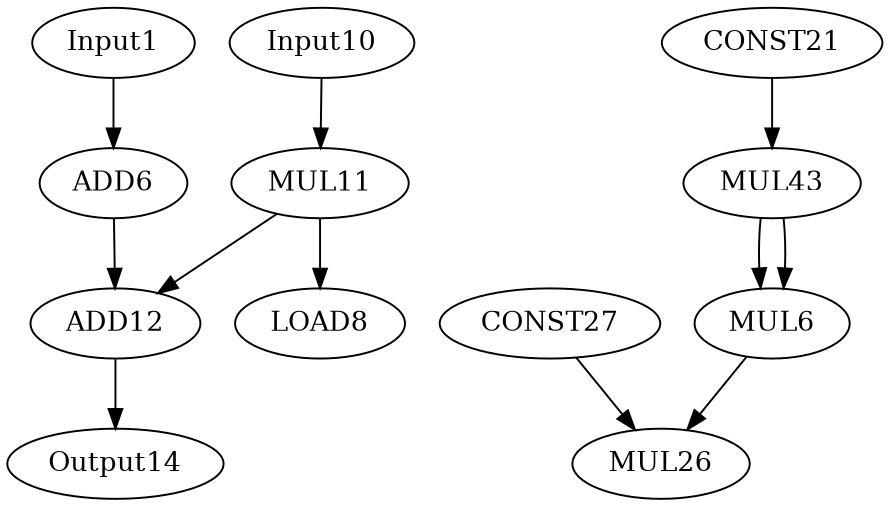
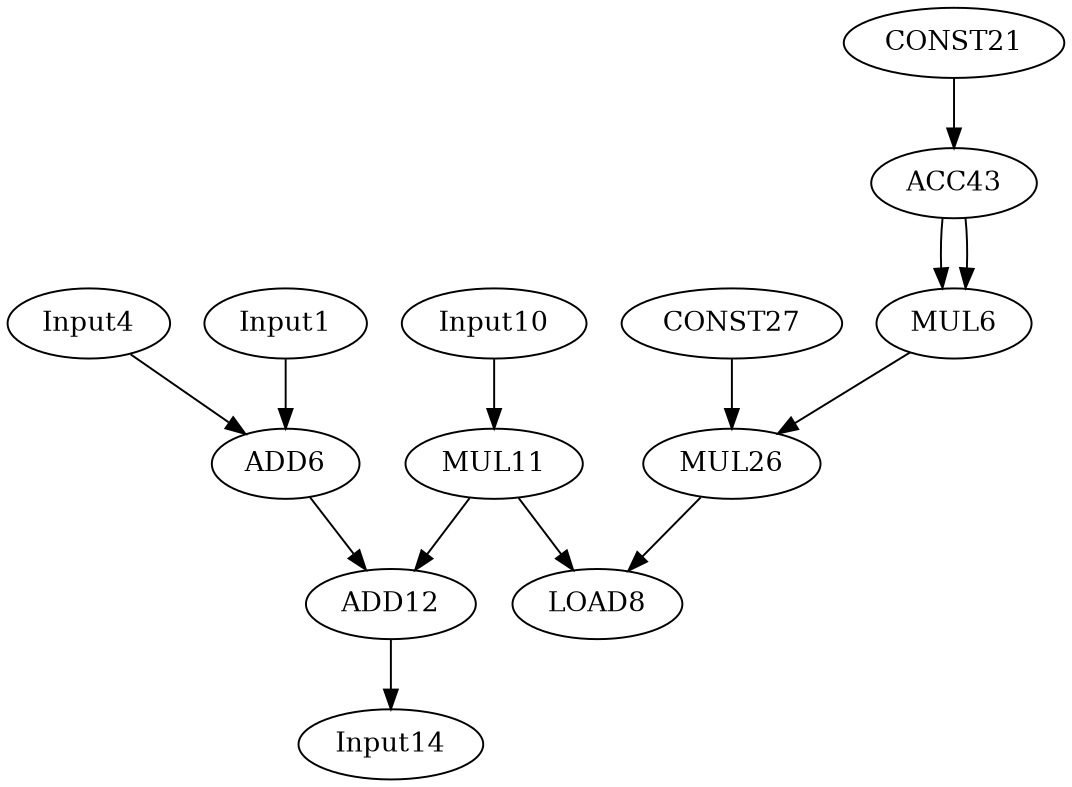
(772, 183) -> (954, 183)
none -> (89, 323)
(115, 464) -> (391, 744)
none -> (672, 527)
